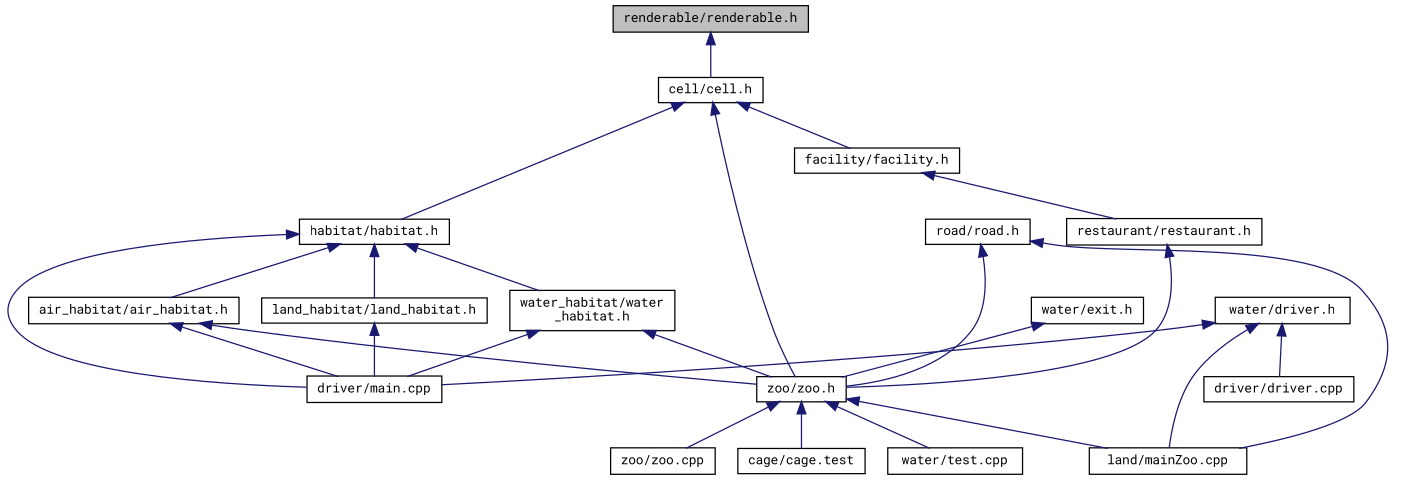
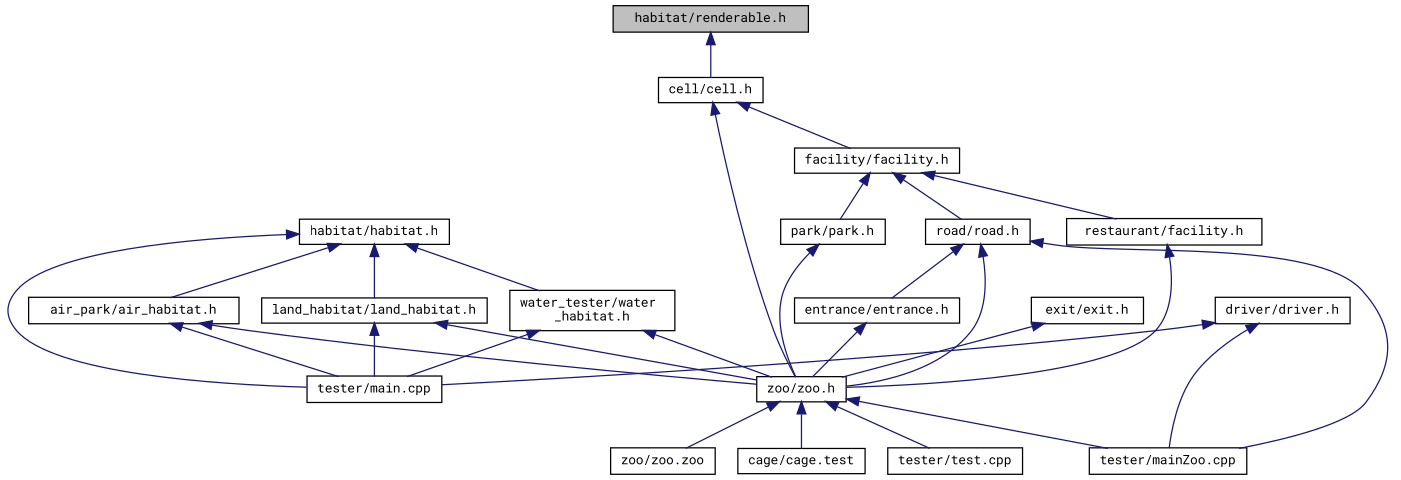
(711, 19) -> (711, 19)
(537, 163) -> none
none -> (933, 200)
none -> (833, 232)
(1164, 232) -> (1164, 232)
(134, 311) -> (134, 311)
(592, 311) -> (592, 311)
none -> (877, 311)
(1087, 311) -> (1087, 311)
(1283, 311) -> (1283, 311)
none -> (602, 352)
(374, 389) -> (374, 389)
(1279, 389) -> none
(663, 461) -> (663, 461)
(955, 461) -> (955, 461)
(1168, 461) -> (1168, 461)
